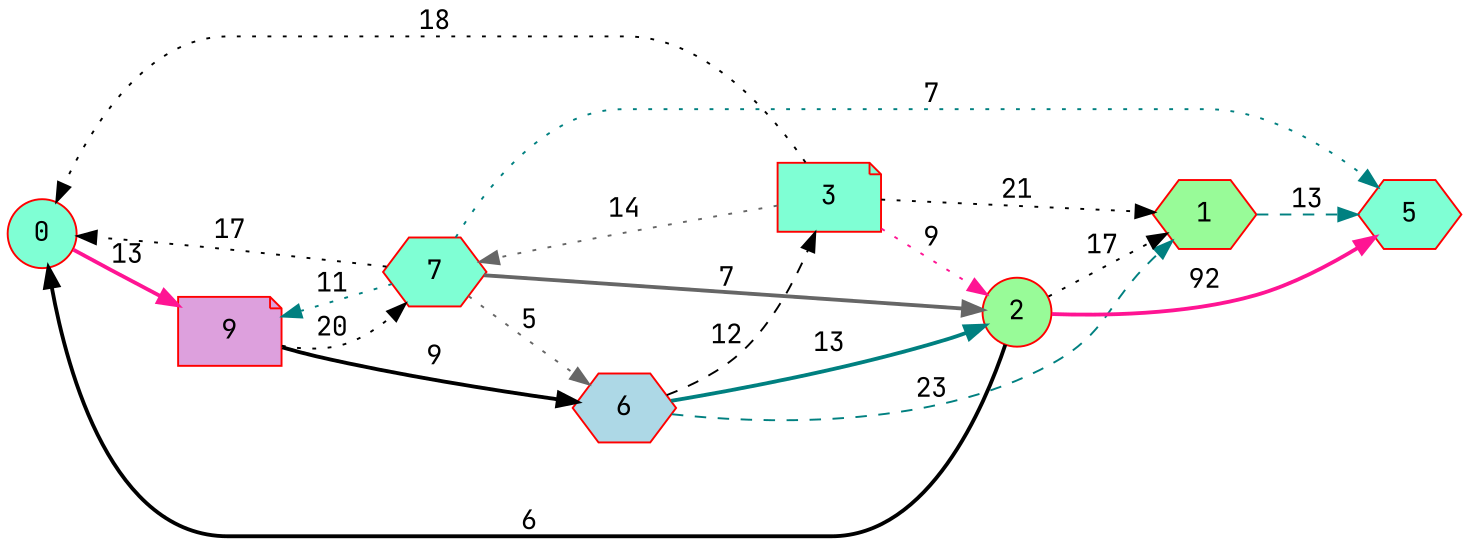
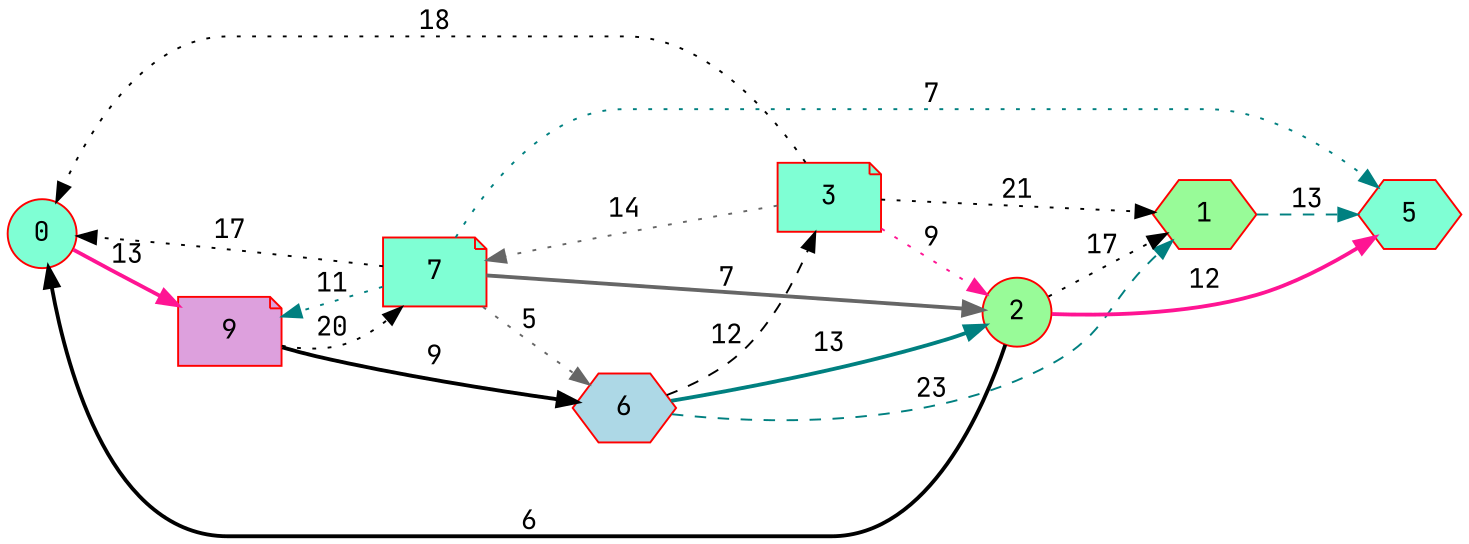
(435, 272) -> (435, 272)
(1205, 281) -> (1205, 281)
